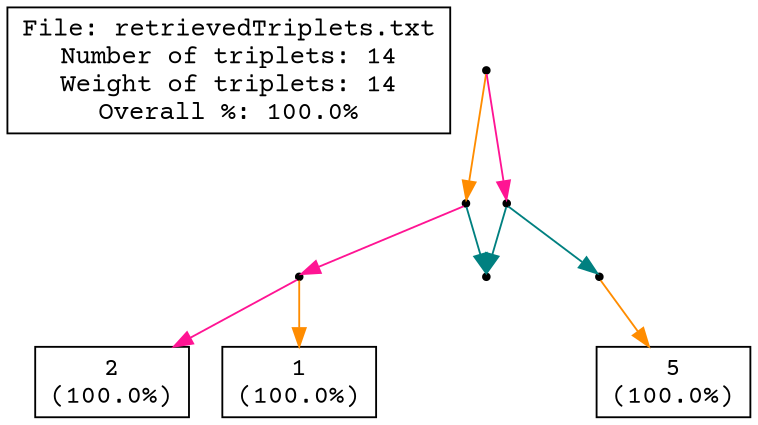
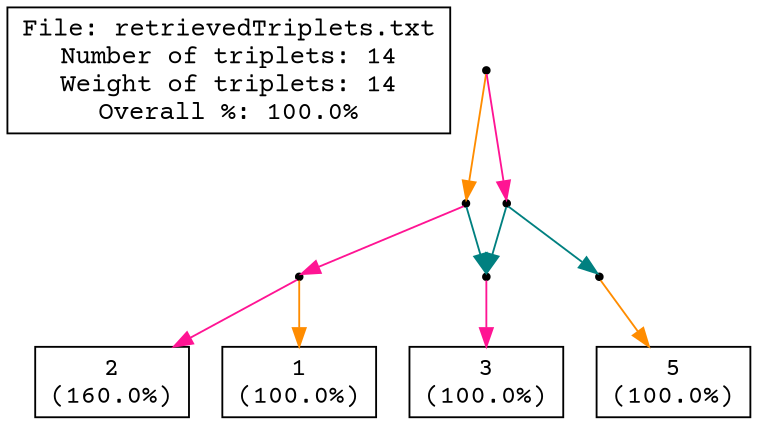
(112, 382) -> (112, 382)
none -> (486, 382)
